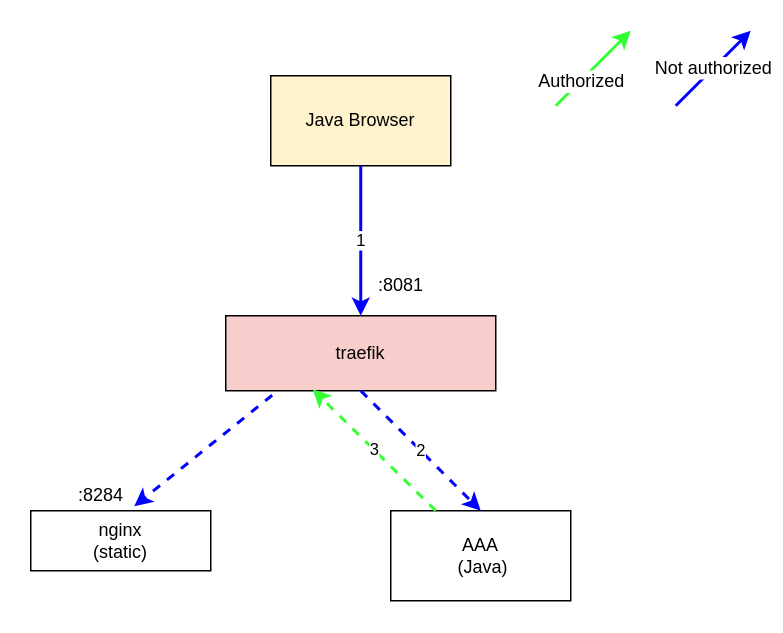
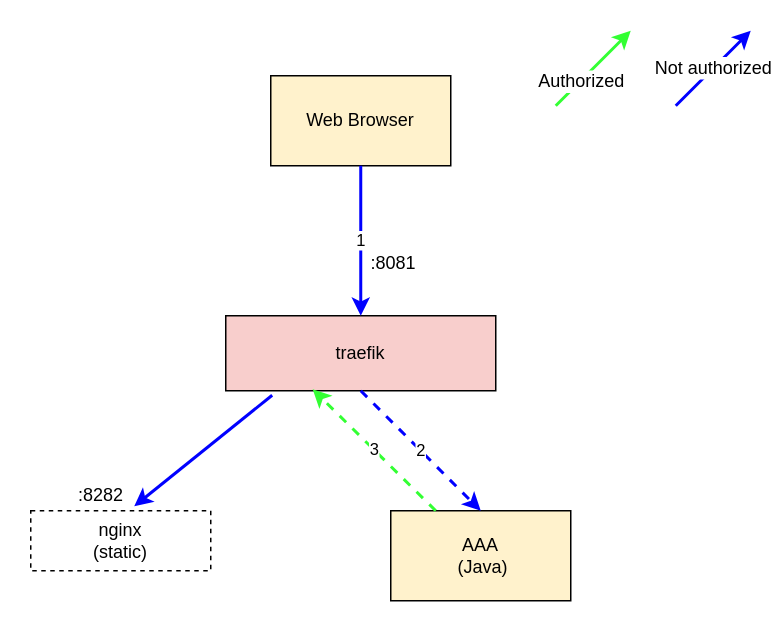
(361, 121) -> (361, 121)
(413, 286) -> (406, 263)
(206, 448) -> (206, 448)
(102, 496) -> (102, 496)
(121, 541) -> (121, 541)
(481, 556) -> (481, 556)
